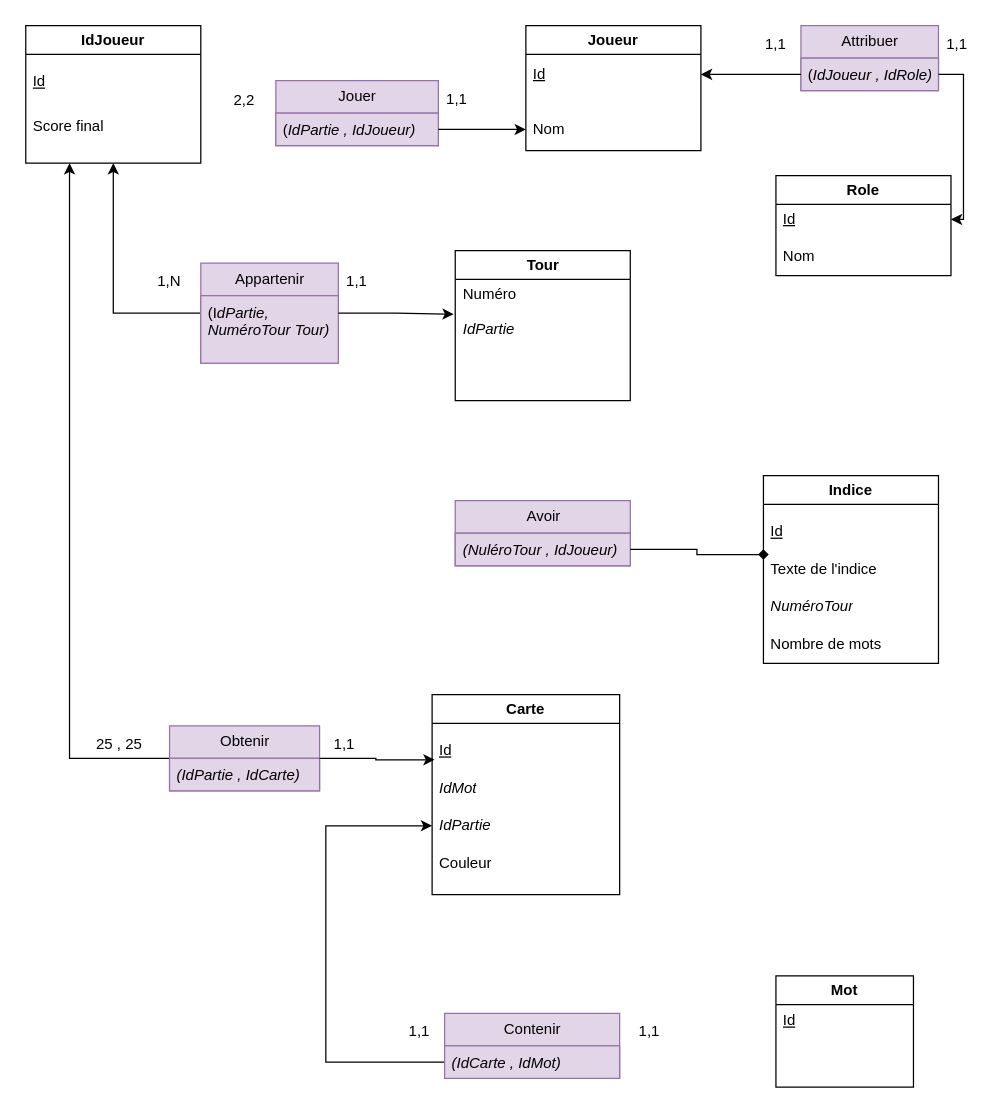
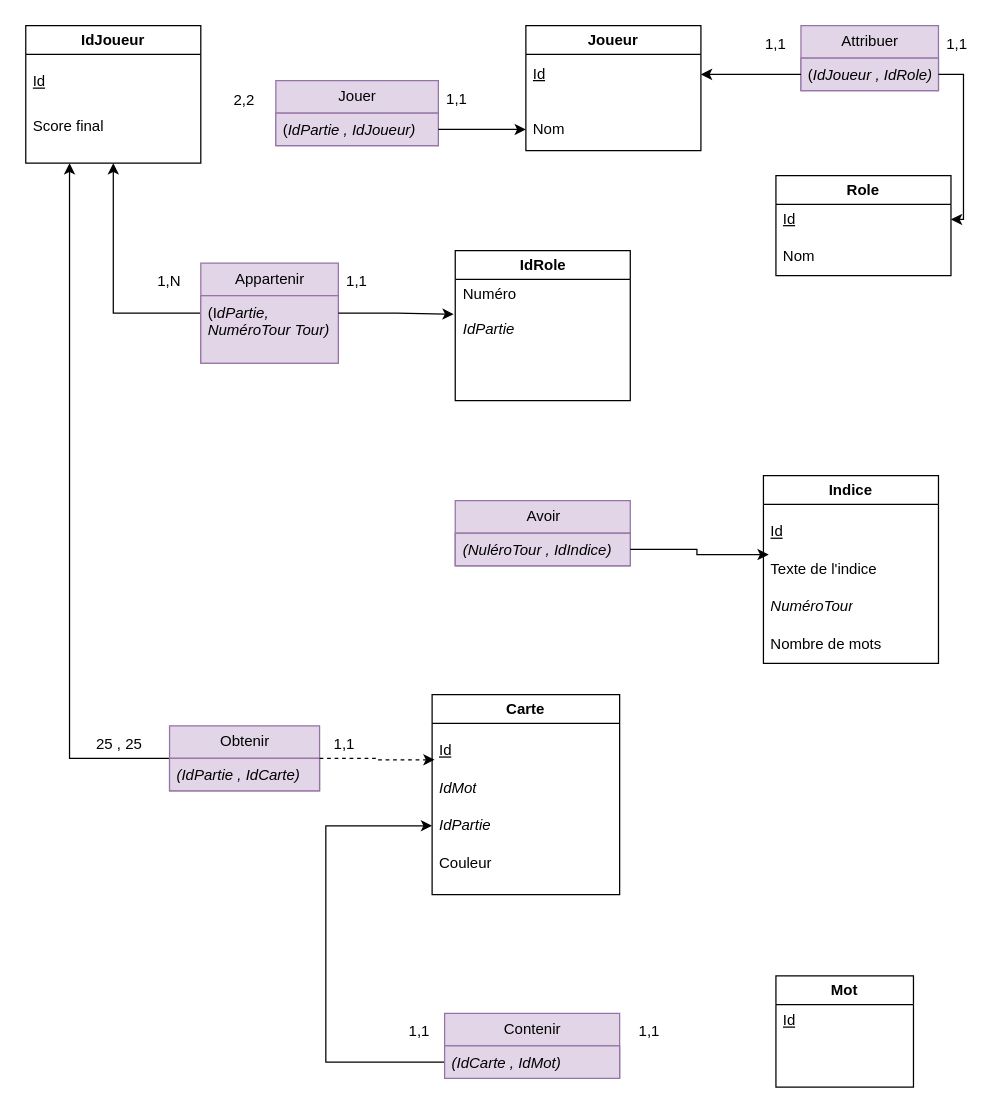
(543, 266) -> (543, 266)
(758, 554) -> (758, 554)
(544, 560) -> (544, 560)
(373, 758) -> (373, 758)
